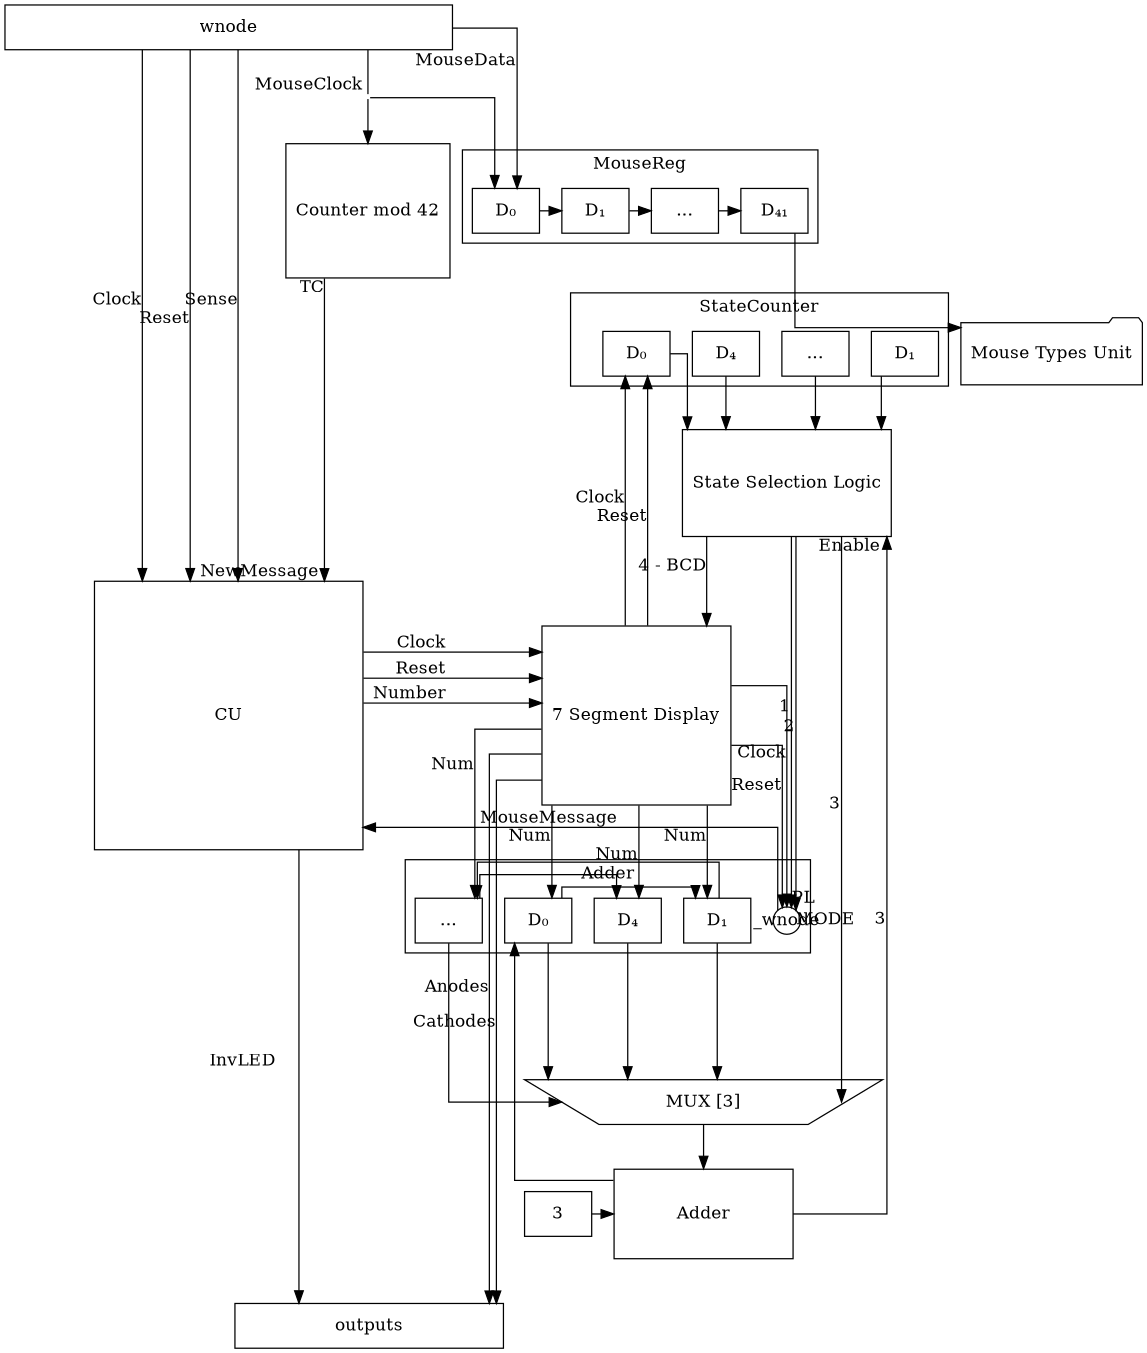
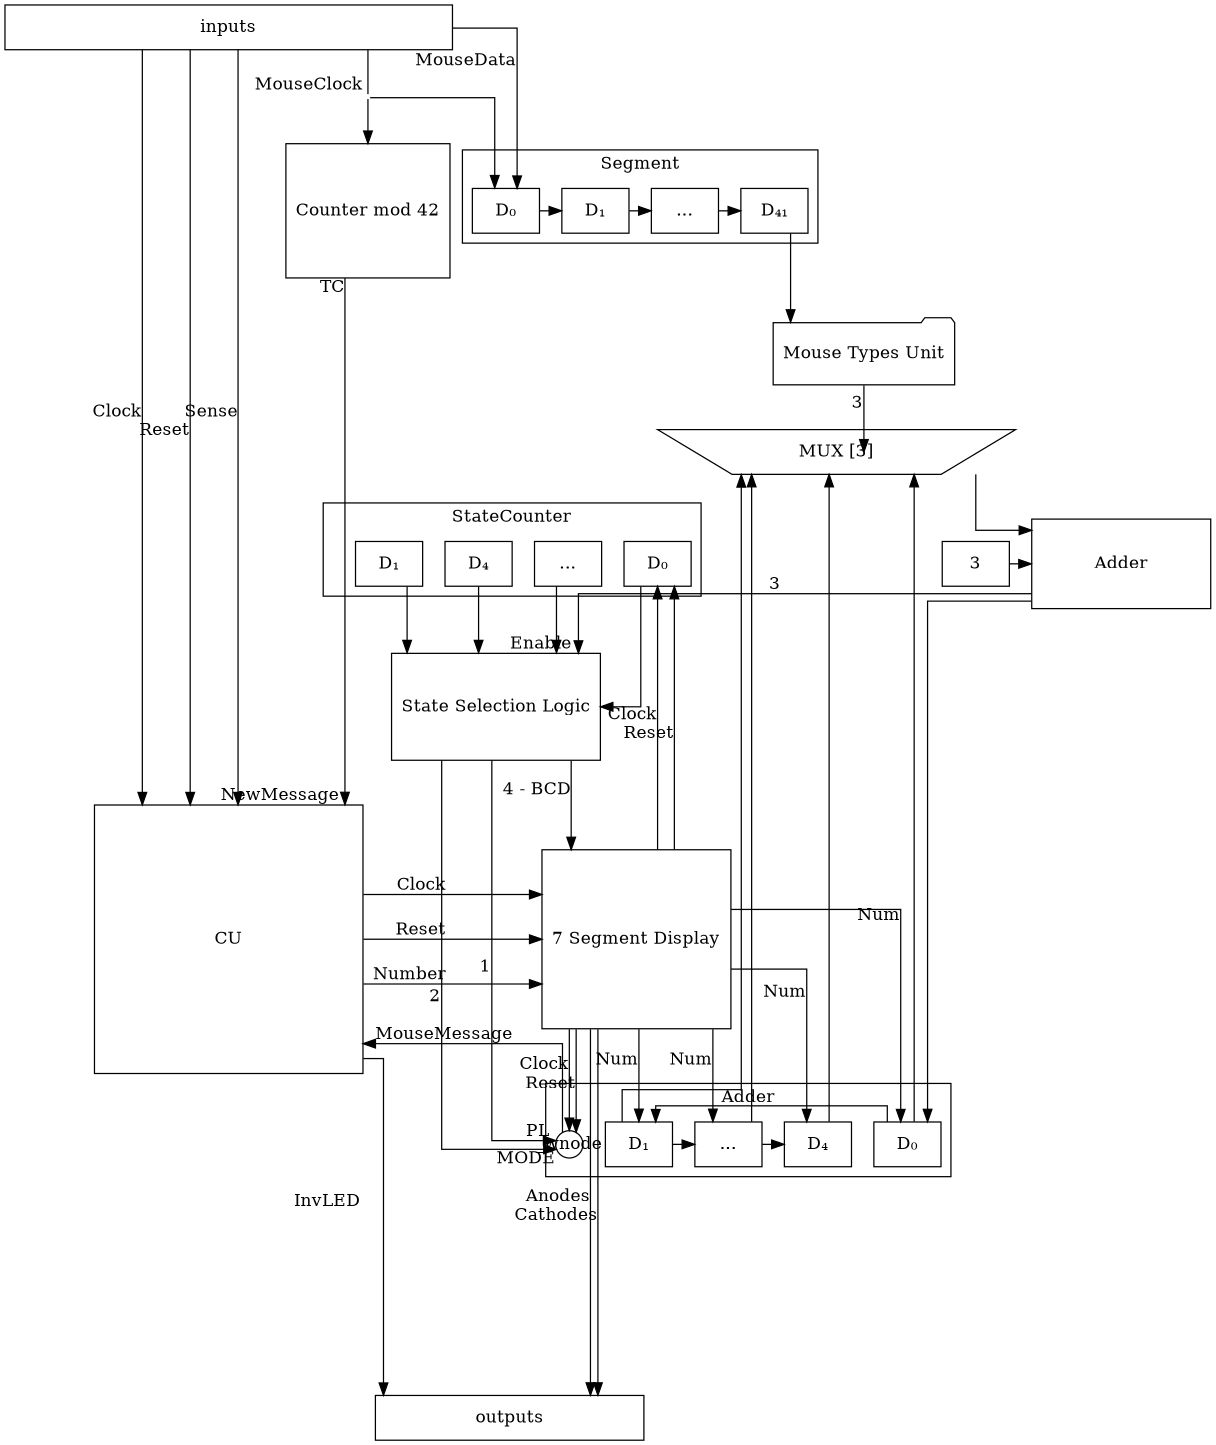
(229, 27) -> (229, 27)
(640, 164) -> (640, 164)
(842, 813) -> (864, 412)
